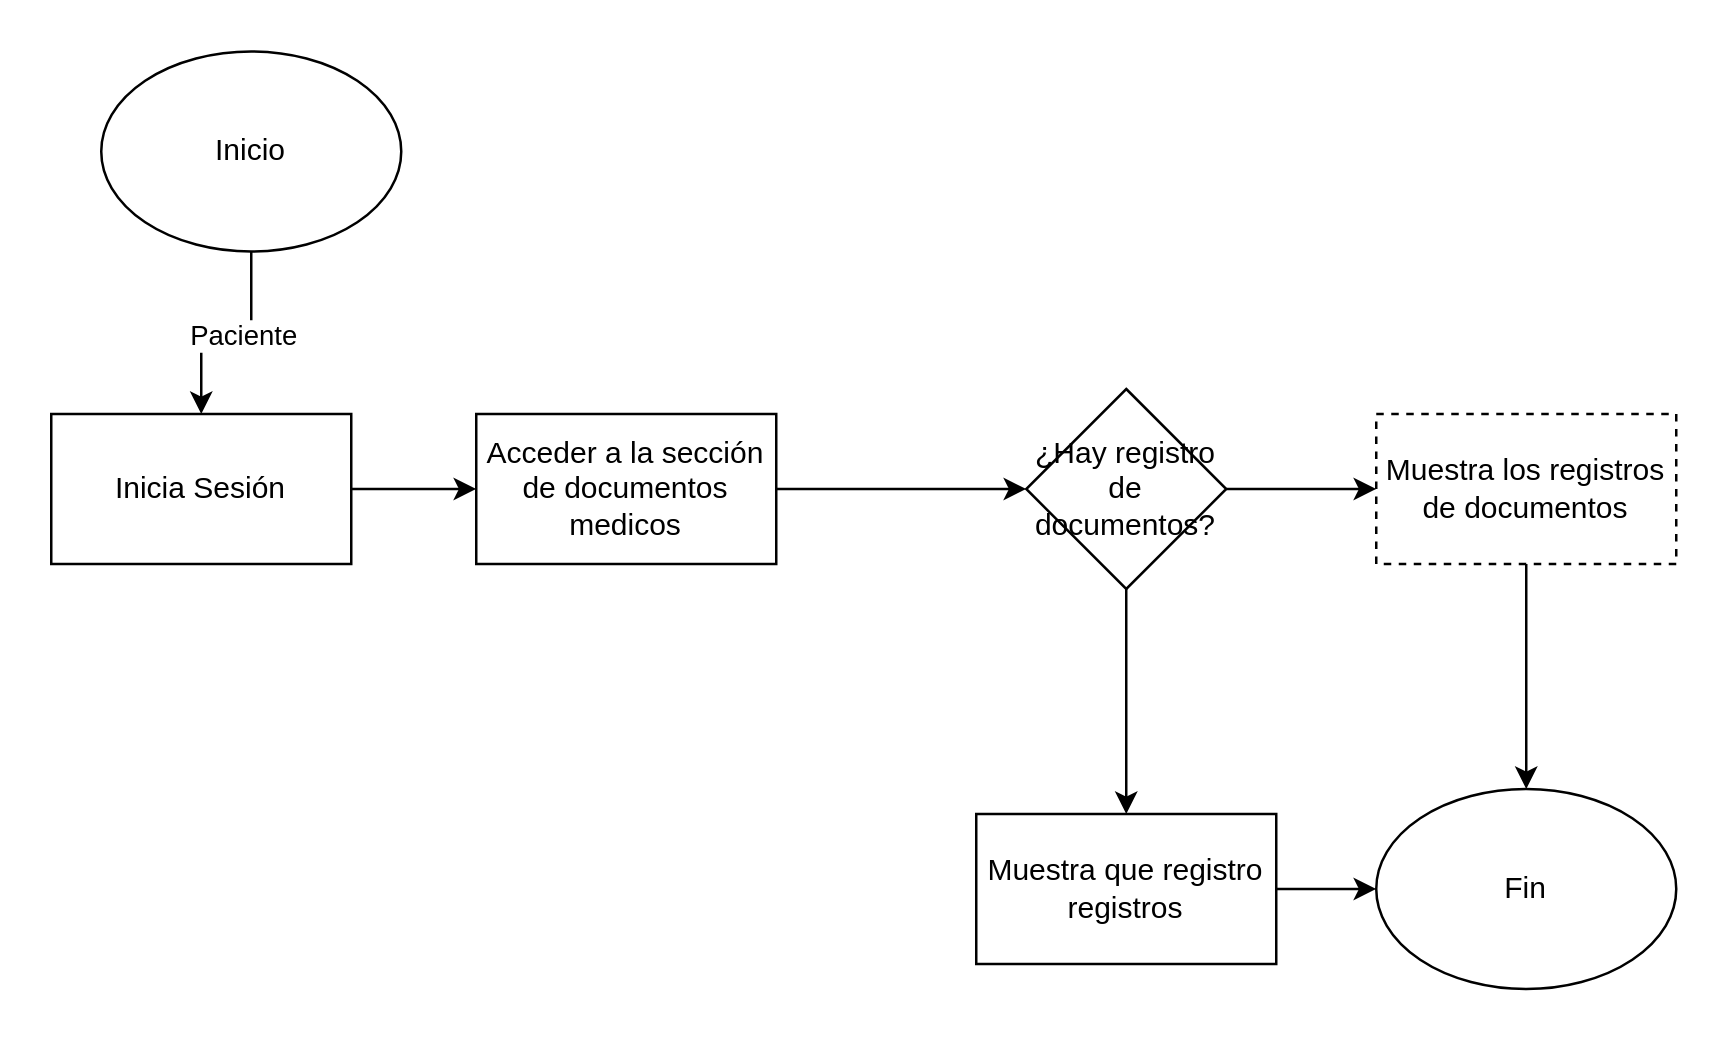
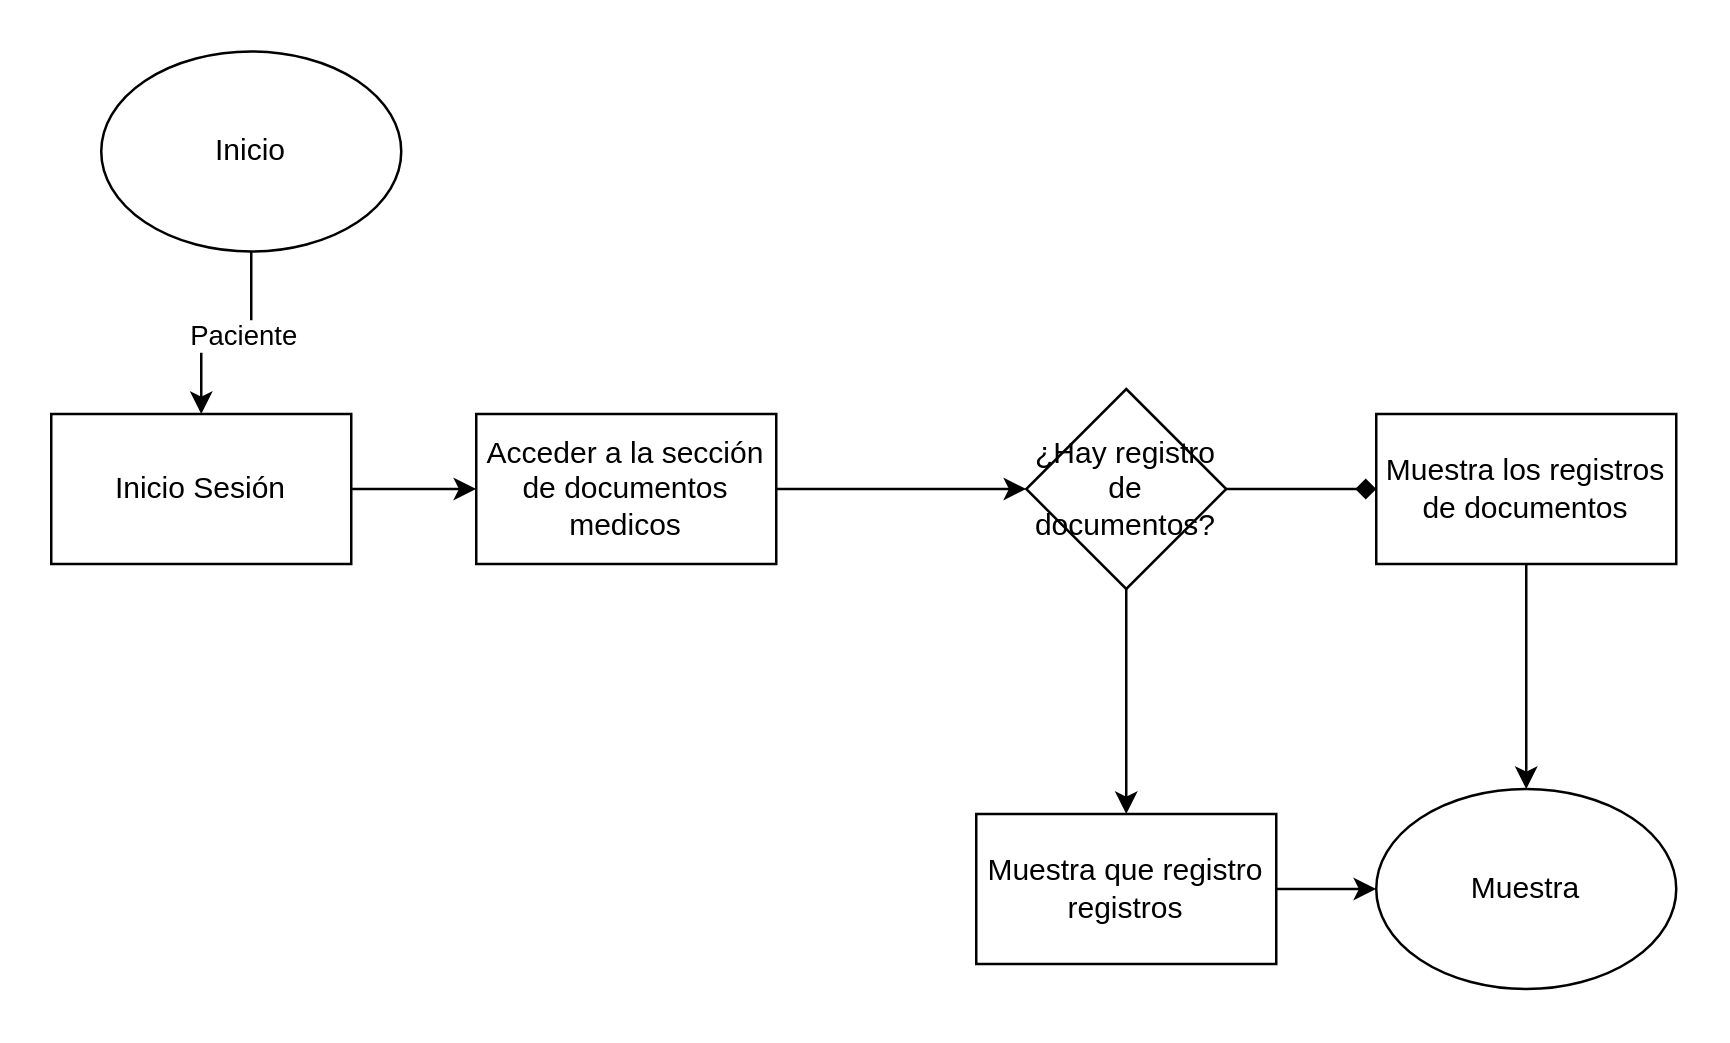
(201, 489) -> (201, 489)
(1357, 489) -> (1356, 489)
(1526, 489) -> (1526, 489)
(1526, 889) -> (1526, 889)
